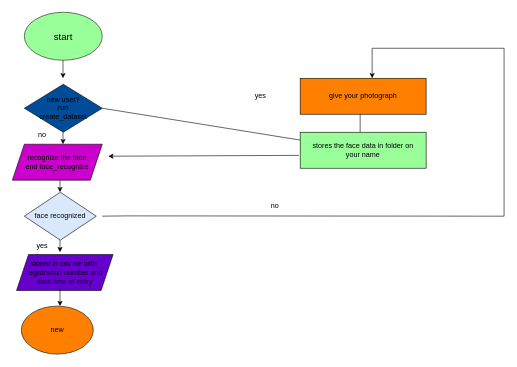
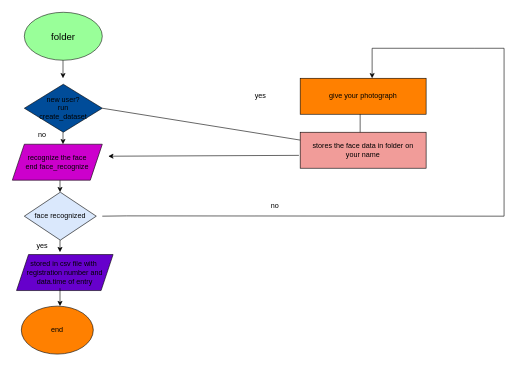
(63, 36) -> (63, 36)
(363, 150) -> (363, 150)
(57, 330) -> (57, 330)
